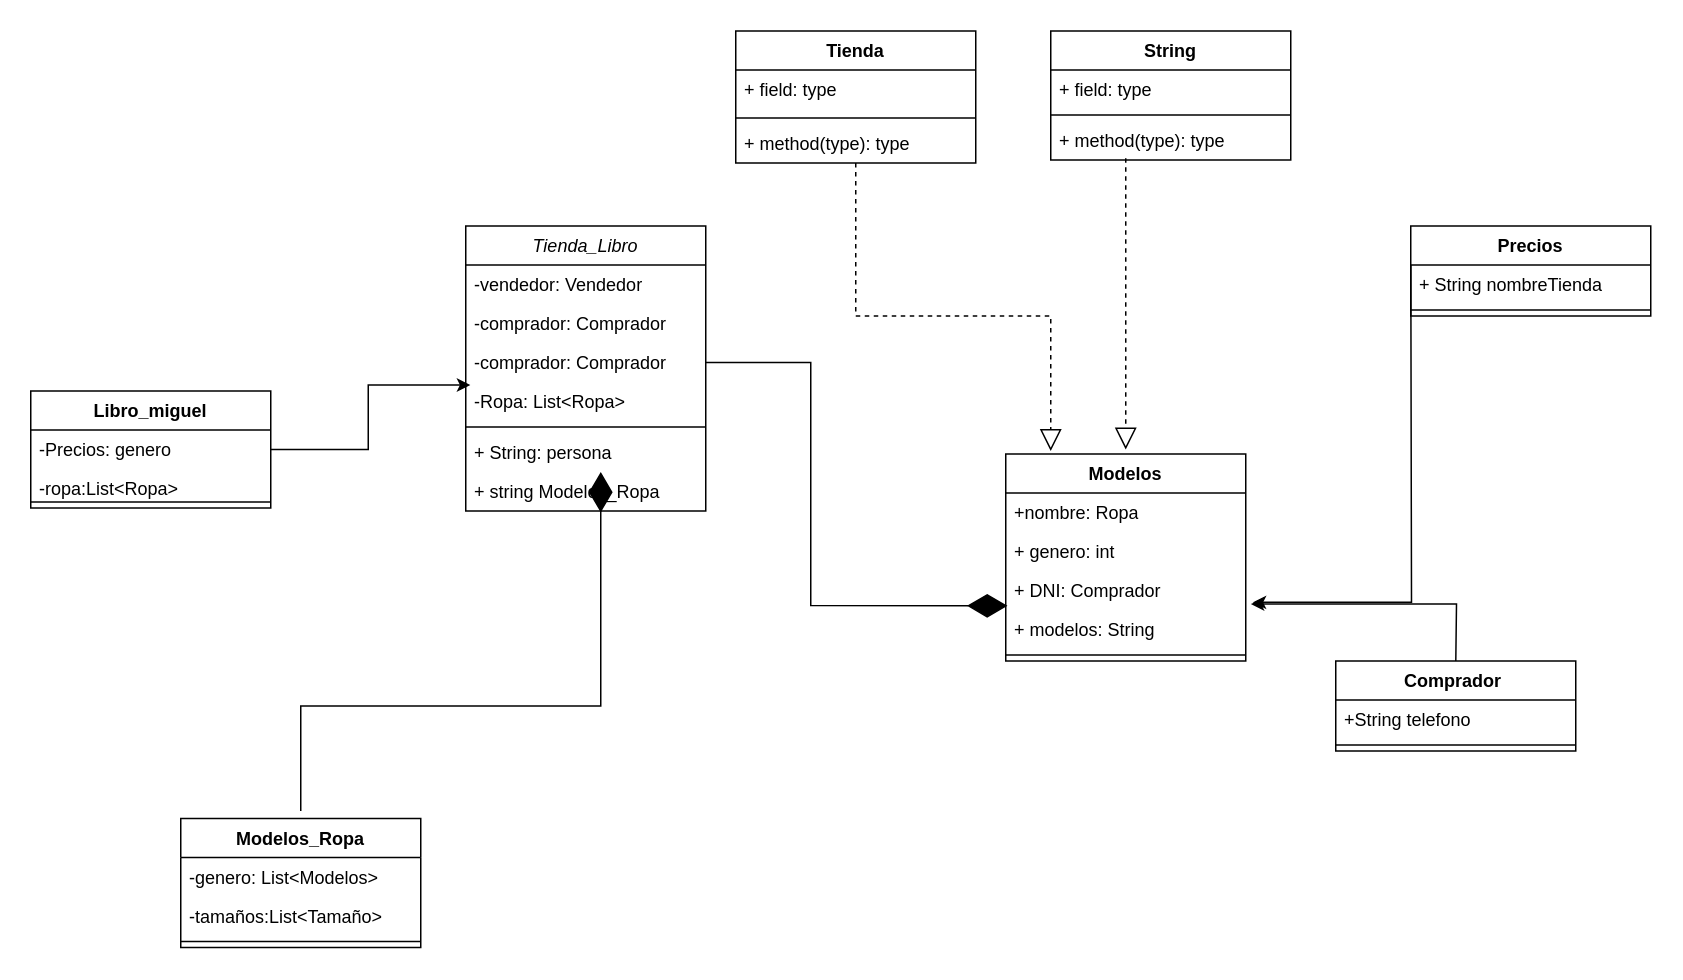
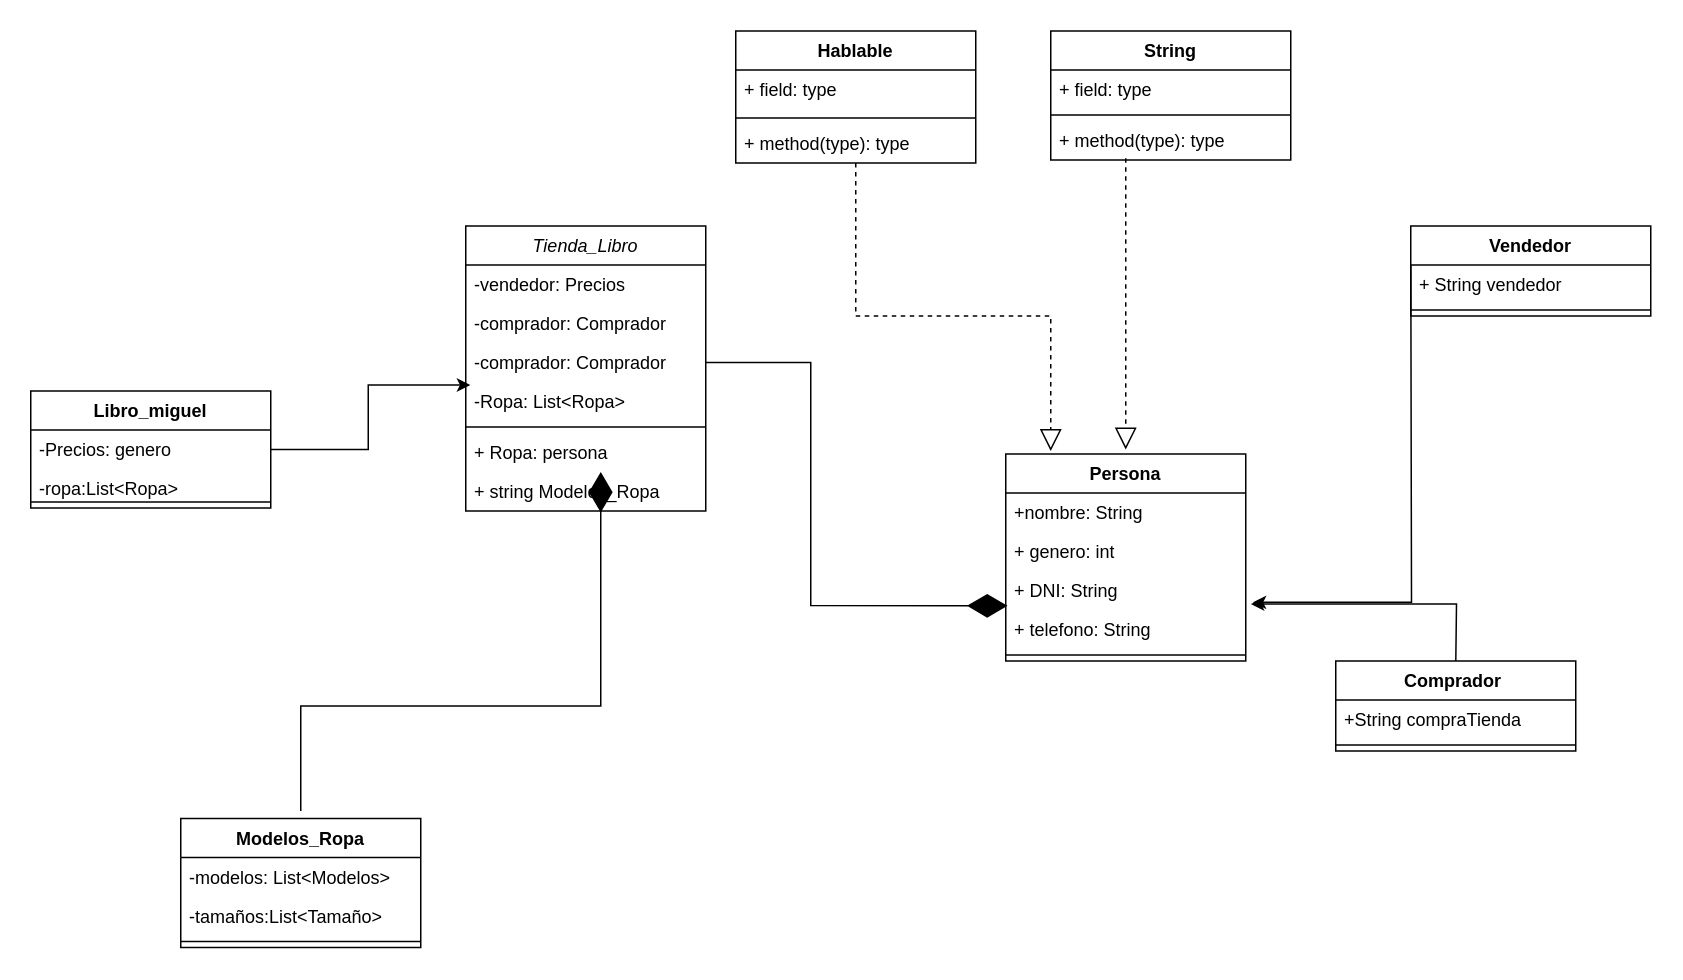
(856, 52) -> (856, 52)
(1531, 247) -> (1531, 247)
(565, 285) -> (558, 285)
(1516, 286) -> (1498, 286)
(550, 453) -> (543, 453)
(1126, 475) -> (1126, 475)
(1076, 514) -> (1083, 514)
(1088, 592) -> (1071, 592)
(1089, 631) -> (1094, 631)
(1418, 721) -> (1439, 721)
(291, 879) -> (294, 879)
